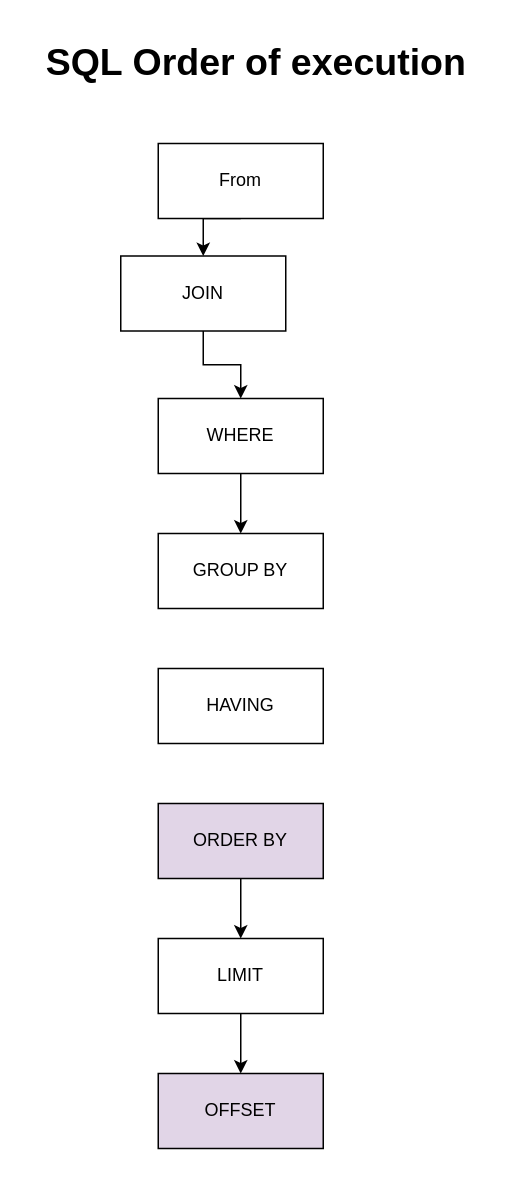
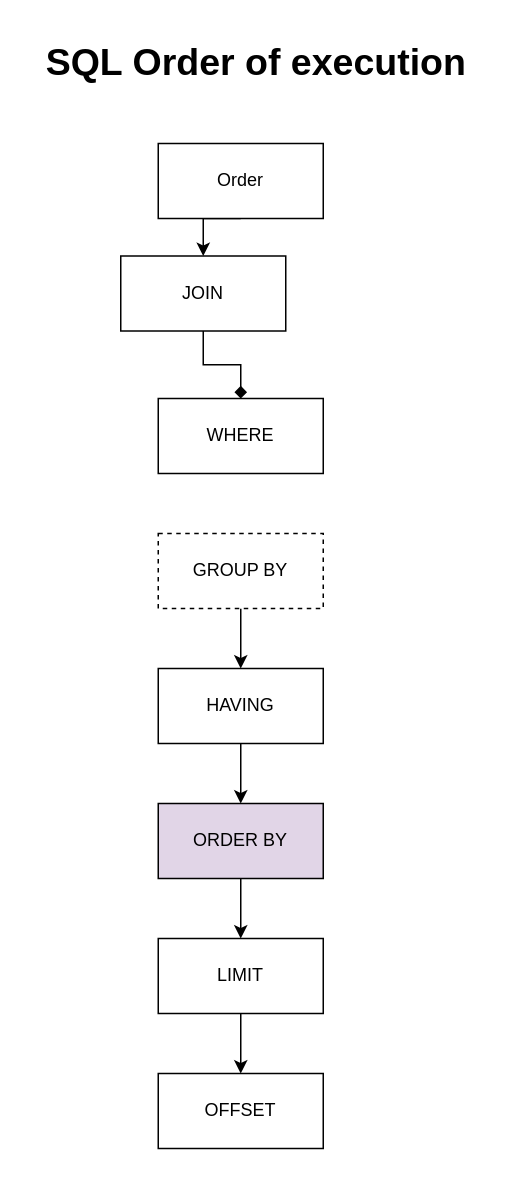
(241, 181) -> (241, 181)
(241, 387) -> (241, 386)
(241, 498) -> none
(241, 571) -> (241, 571)
none -> (241, 633)
none -> (241, 768)
(241, 1111) -> (241, 1111)
